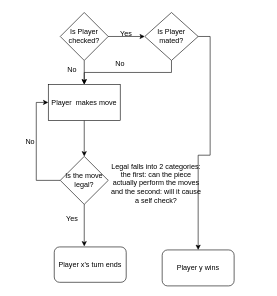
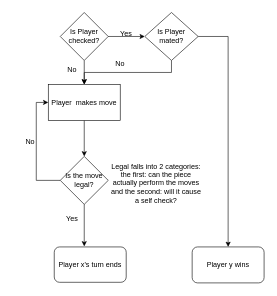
(198, 268) -> (228, 265)
